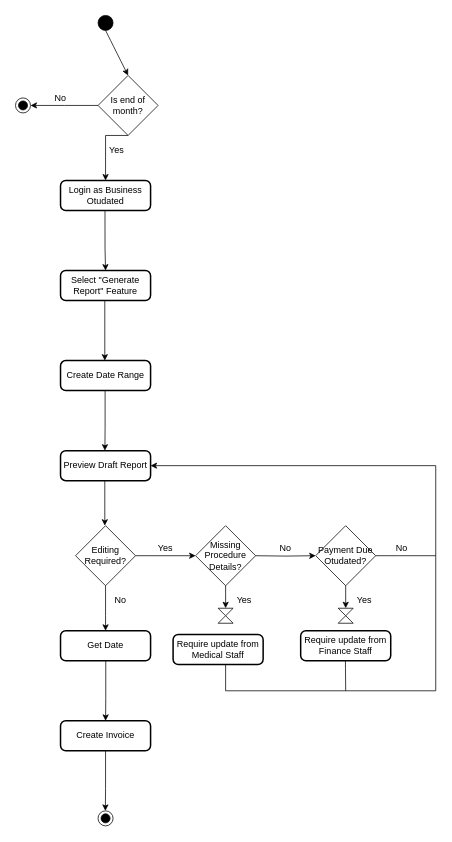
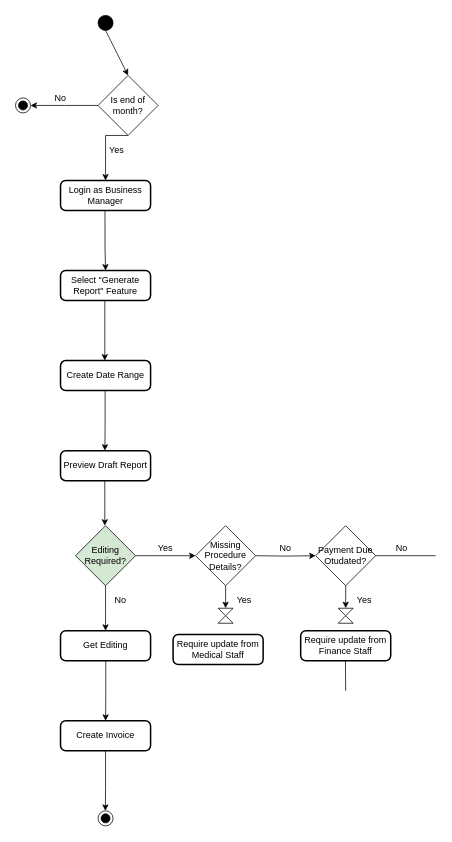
(105, 195) -> (105, 195)
(105, 555) -> (105, 555)
(435, 557) -> none
(105, 645) -> (105, 645)
